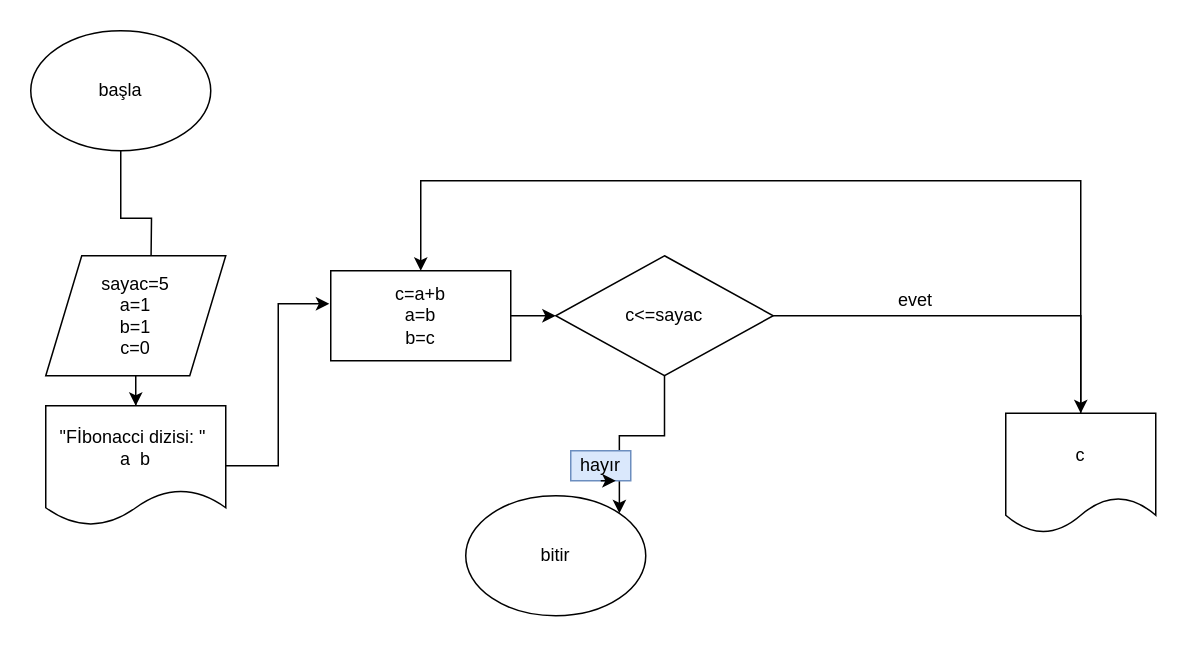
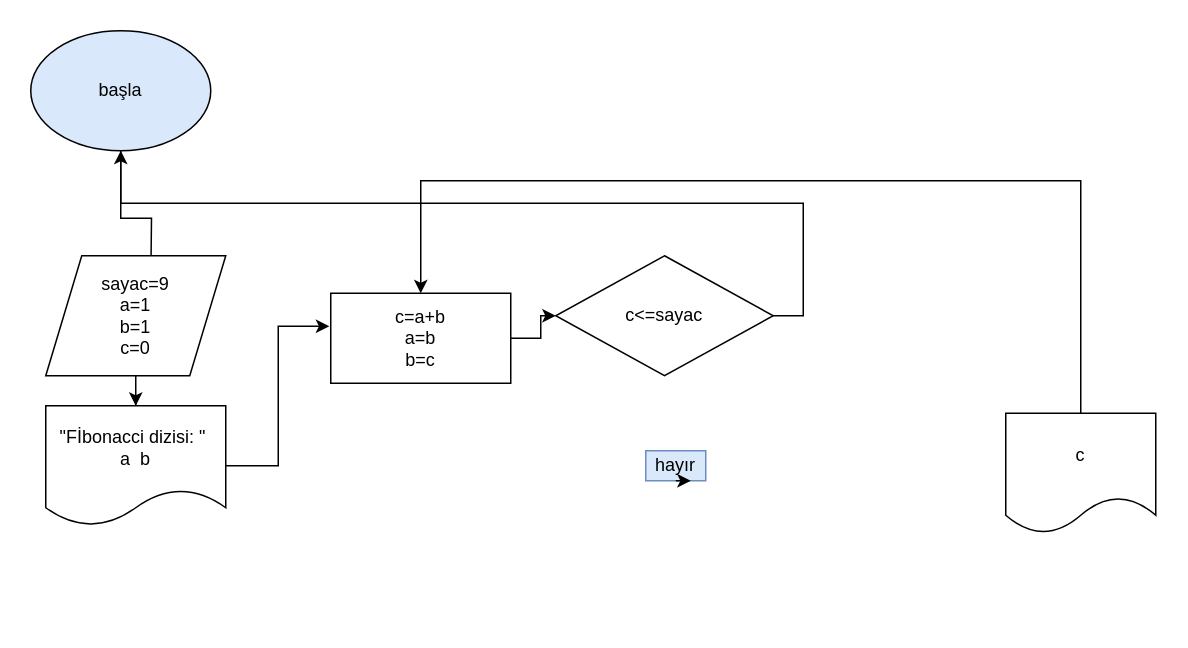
(121, 91) -> (121, 91)
(916, 301) -> none
(136, 316) -> (136, 316)
(421, 316) -> (421, 338)
(939, 316) -> (521, 203)
(658, 436) -> none
(601, 466) -> (676, 466)
(556, 556) -> none
